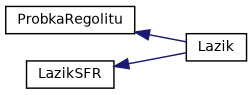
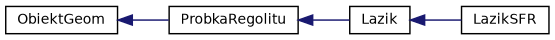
none -> (62, 20)
(157, 58) -> (443, 20)
